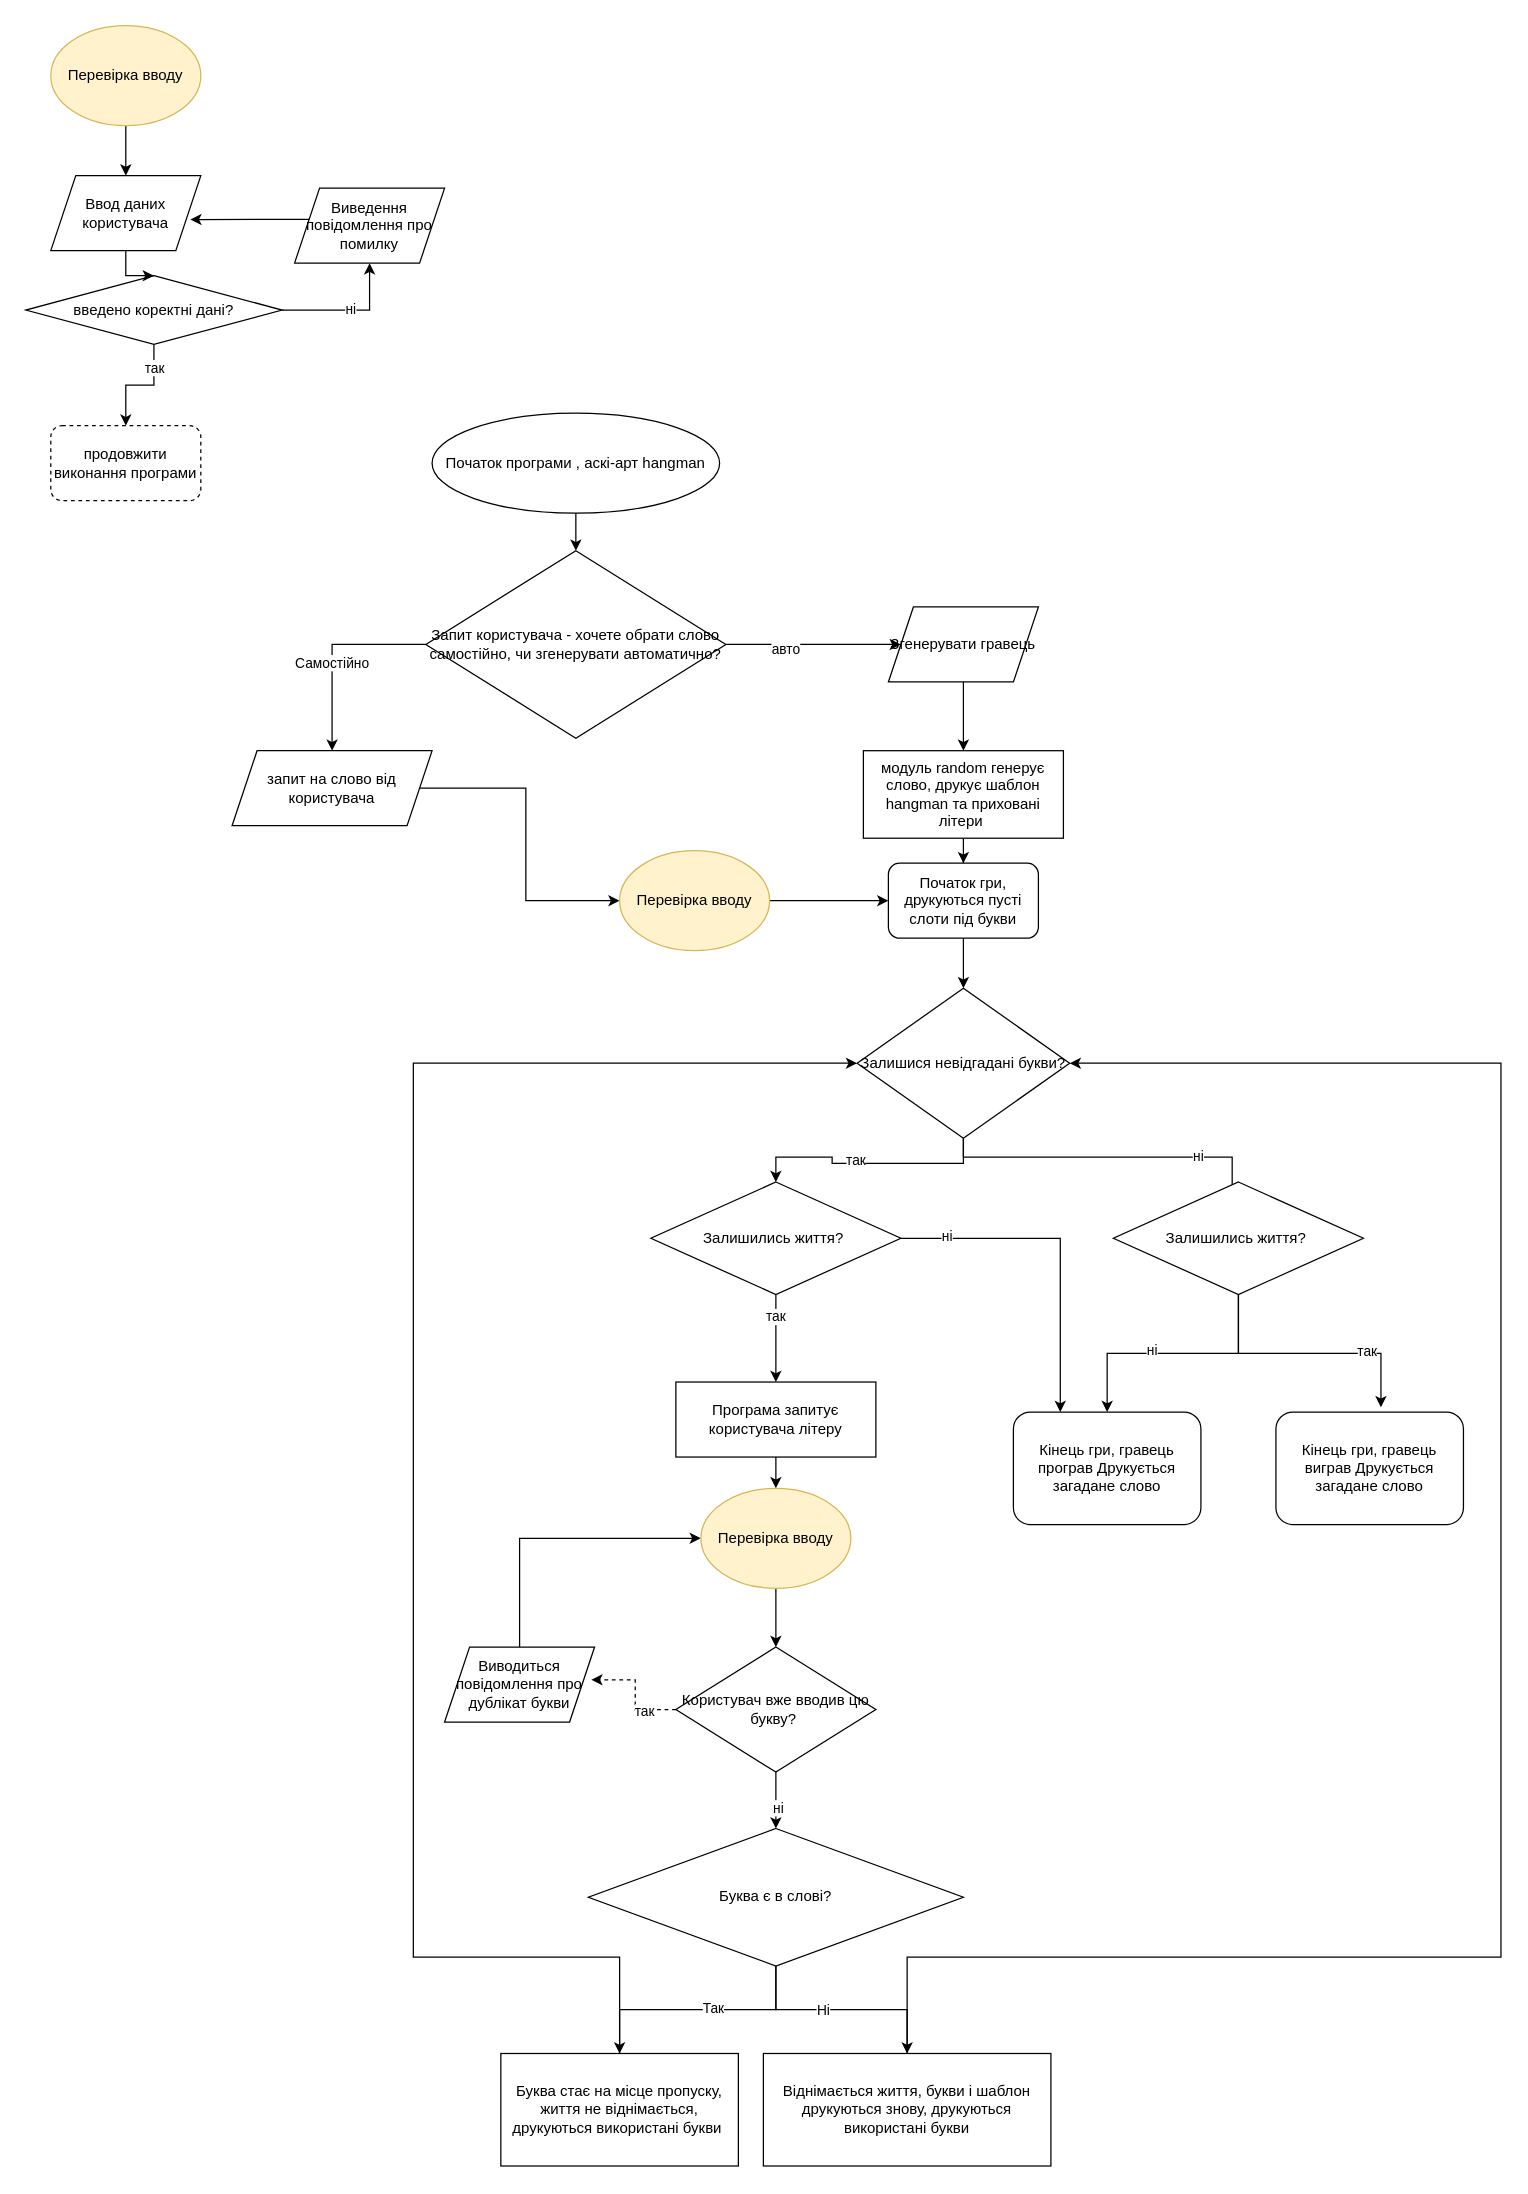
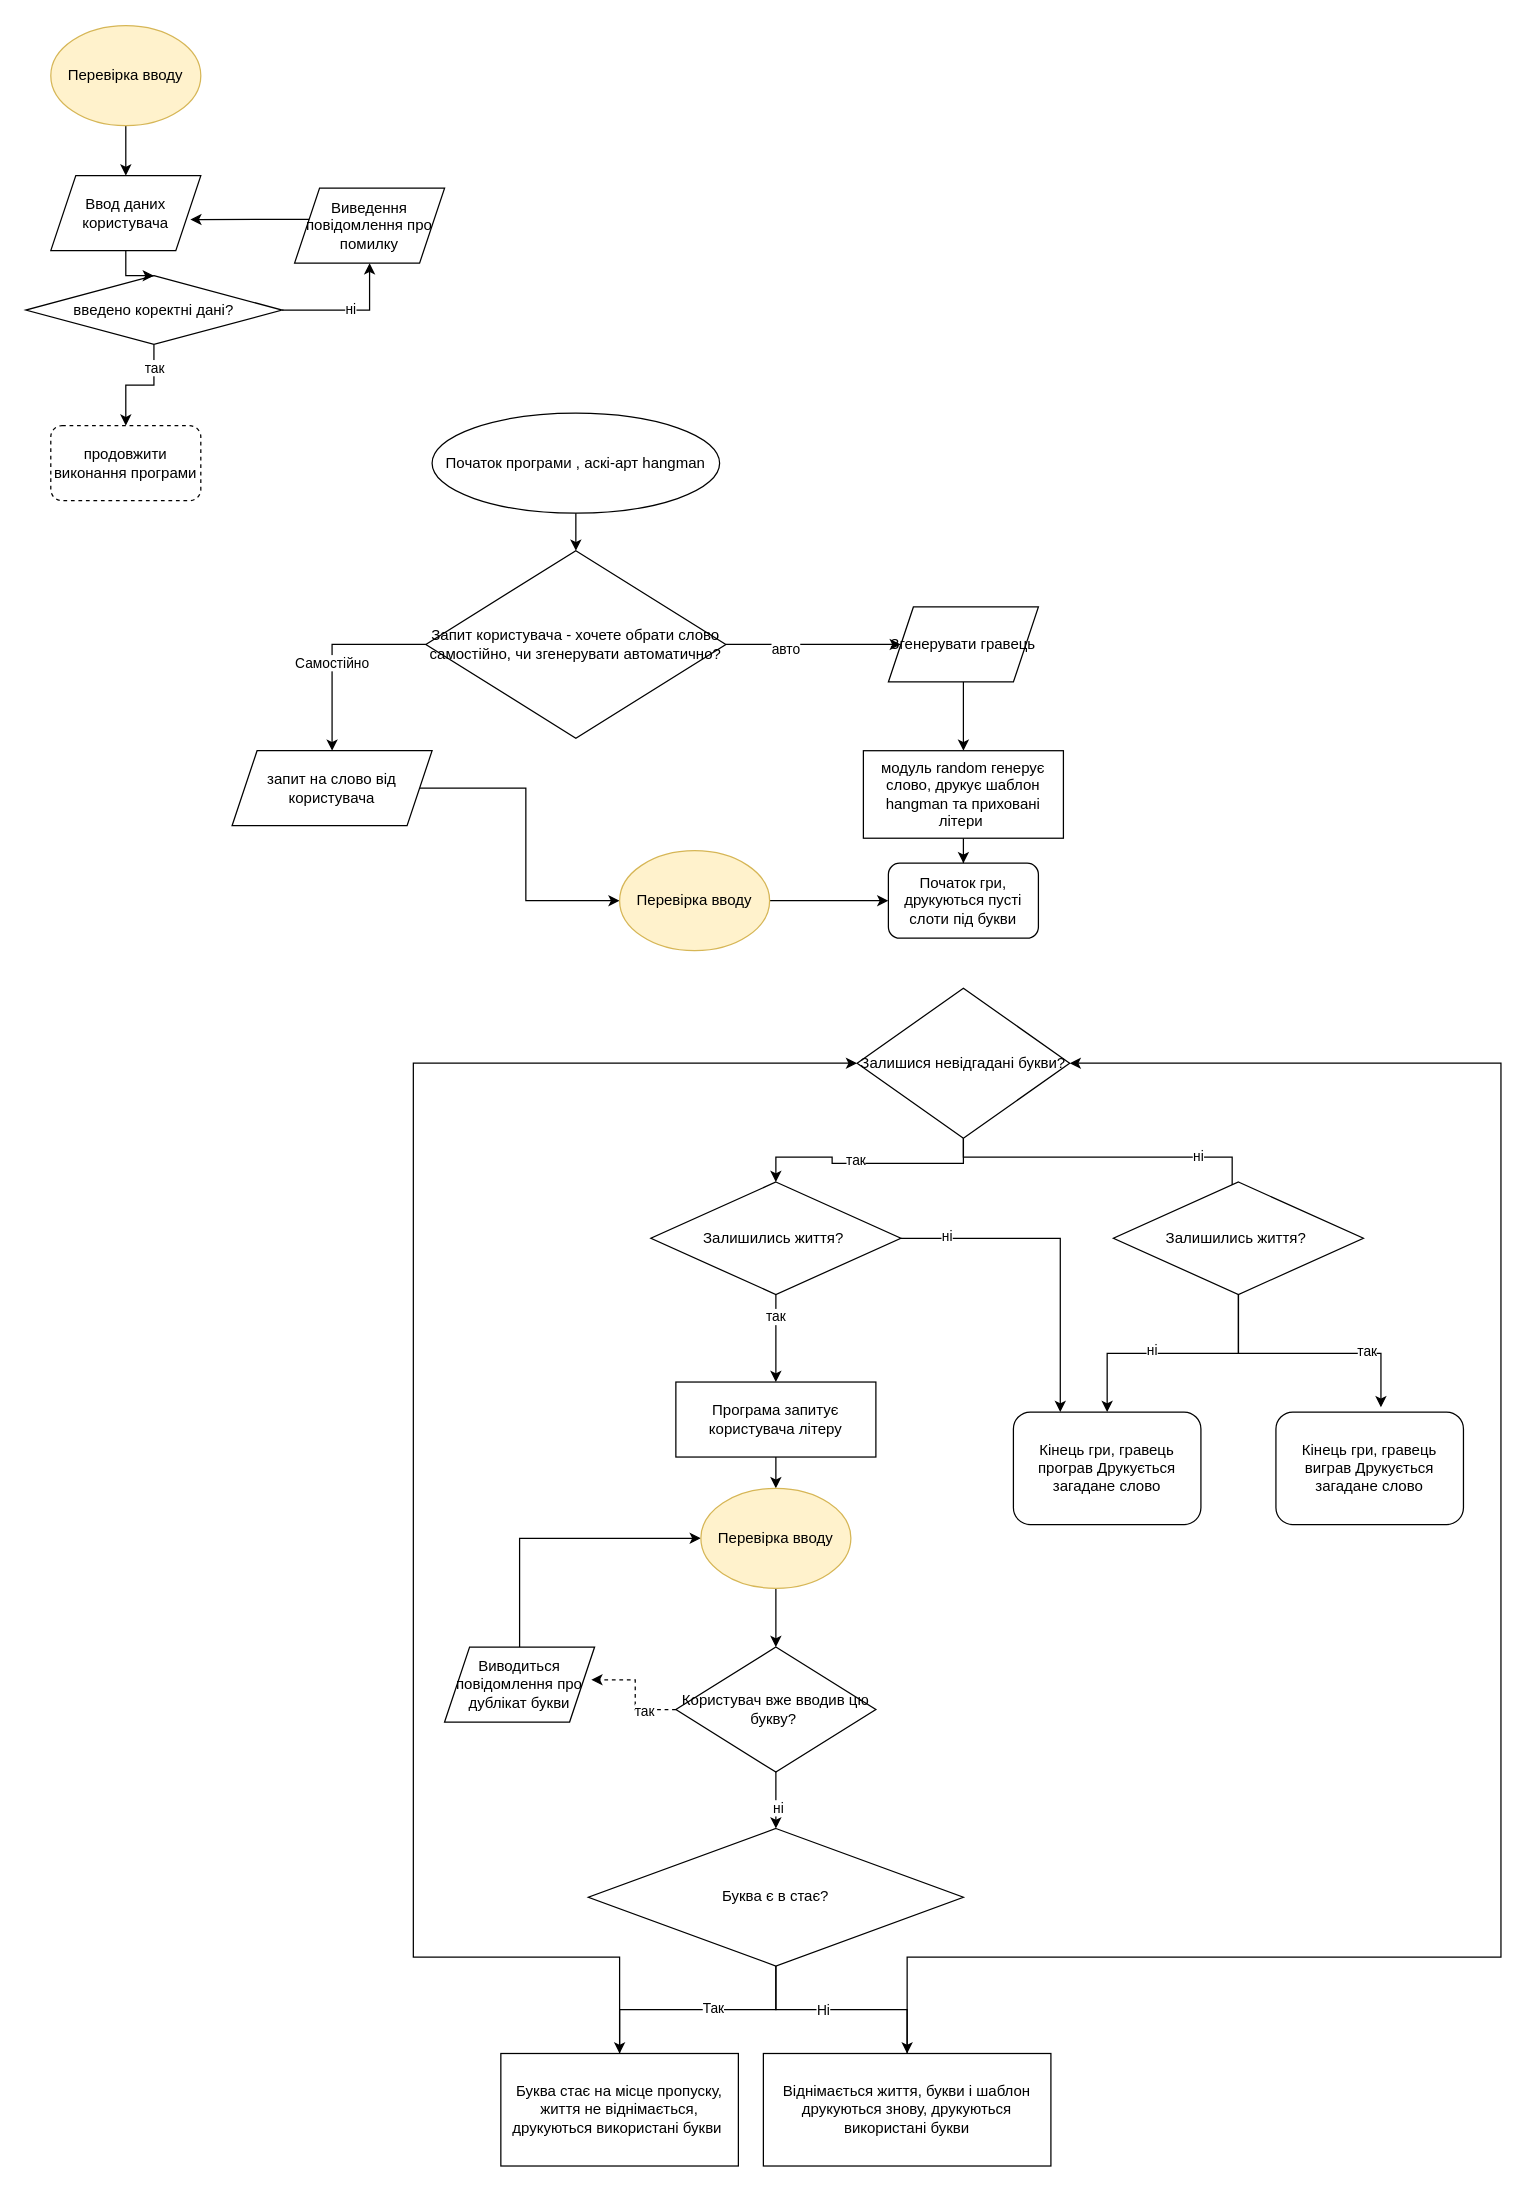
(963, 959) -> none
(776, 1897) -> (776, 1897)
